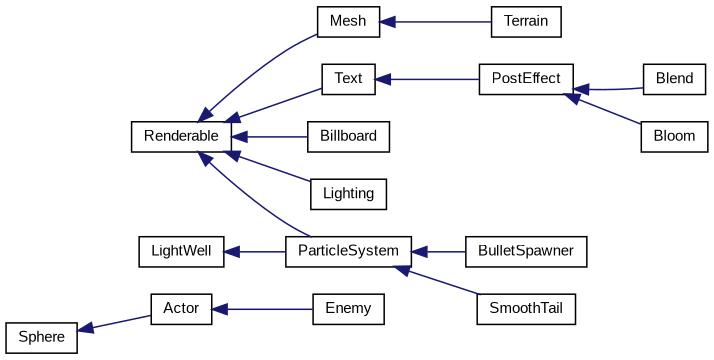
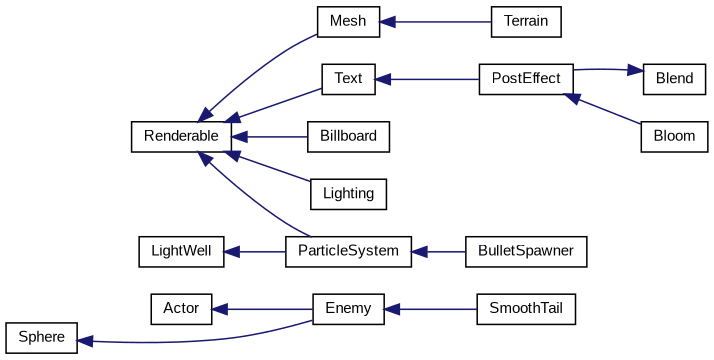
(616, 89) -> (601, 69)
(445, 283) -> (438, 309)
(122, 322) -> (204, 341)
